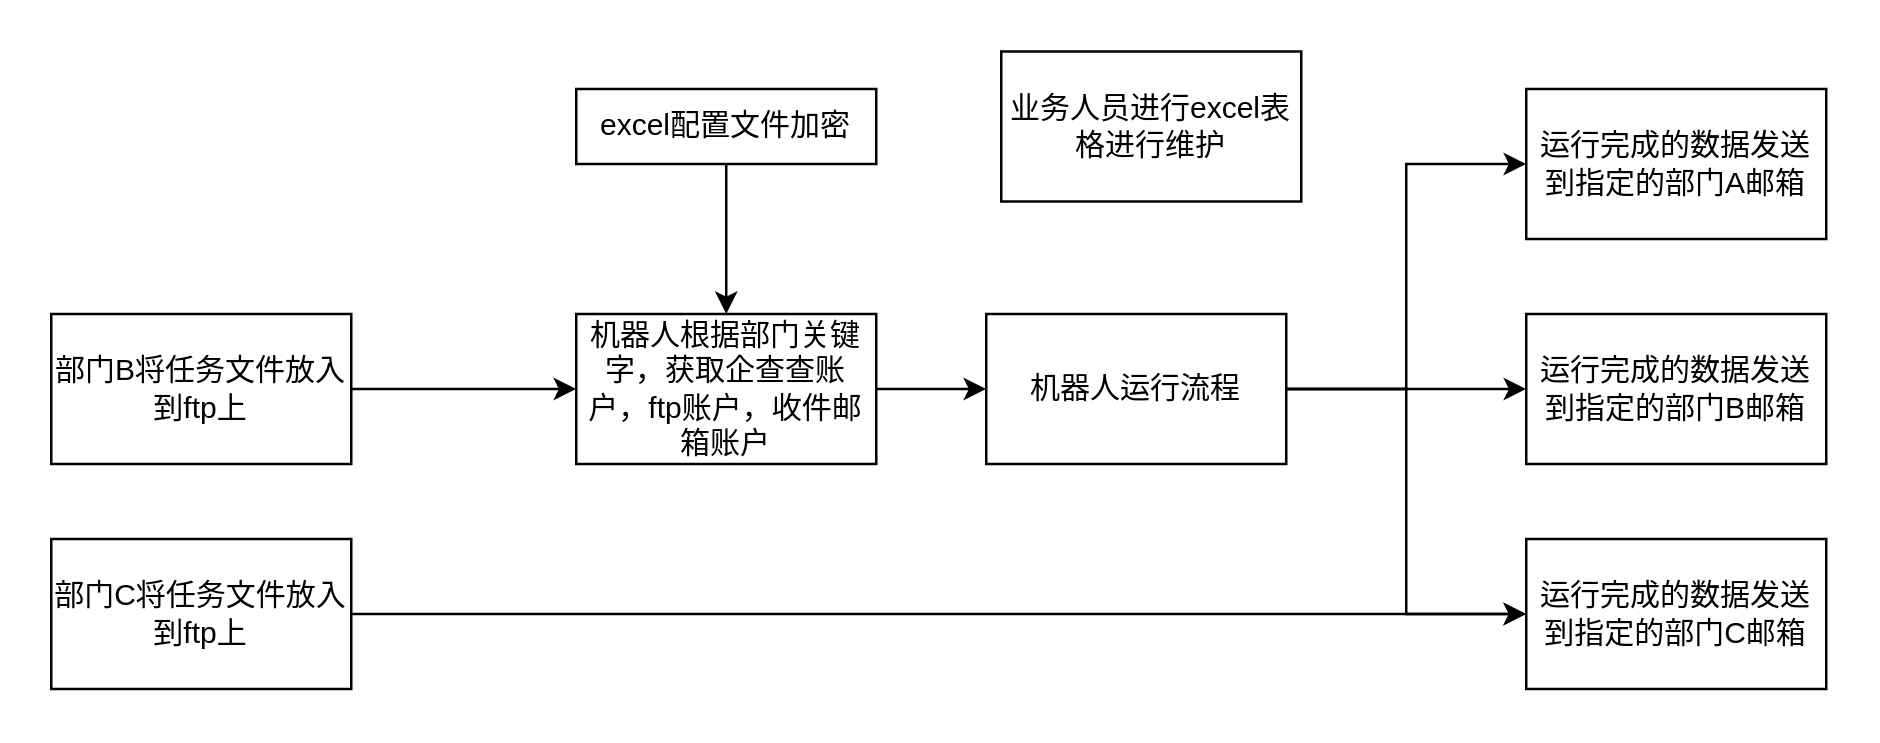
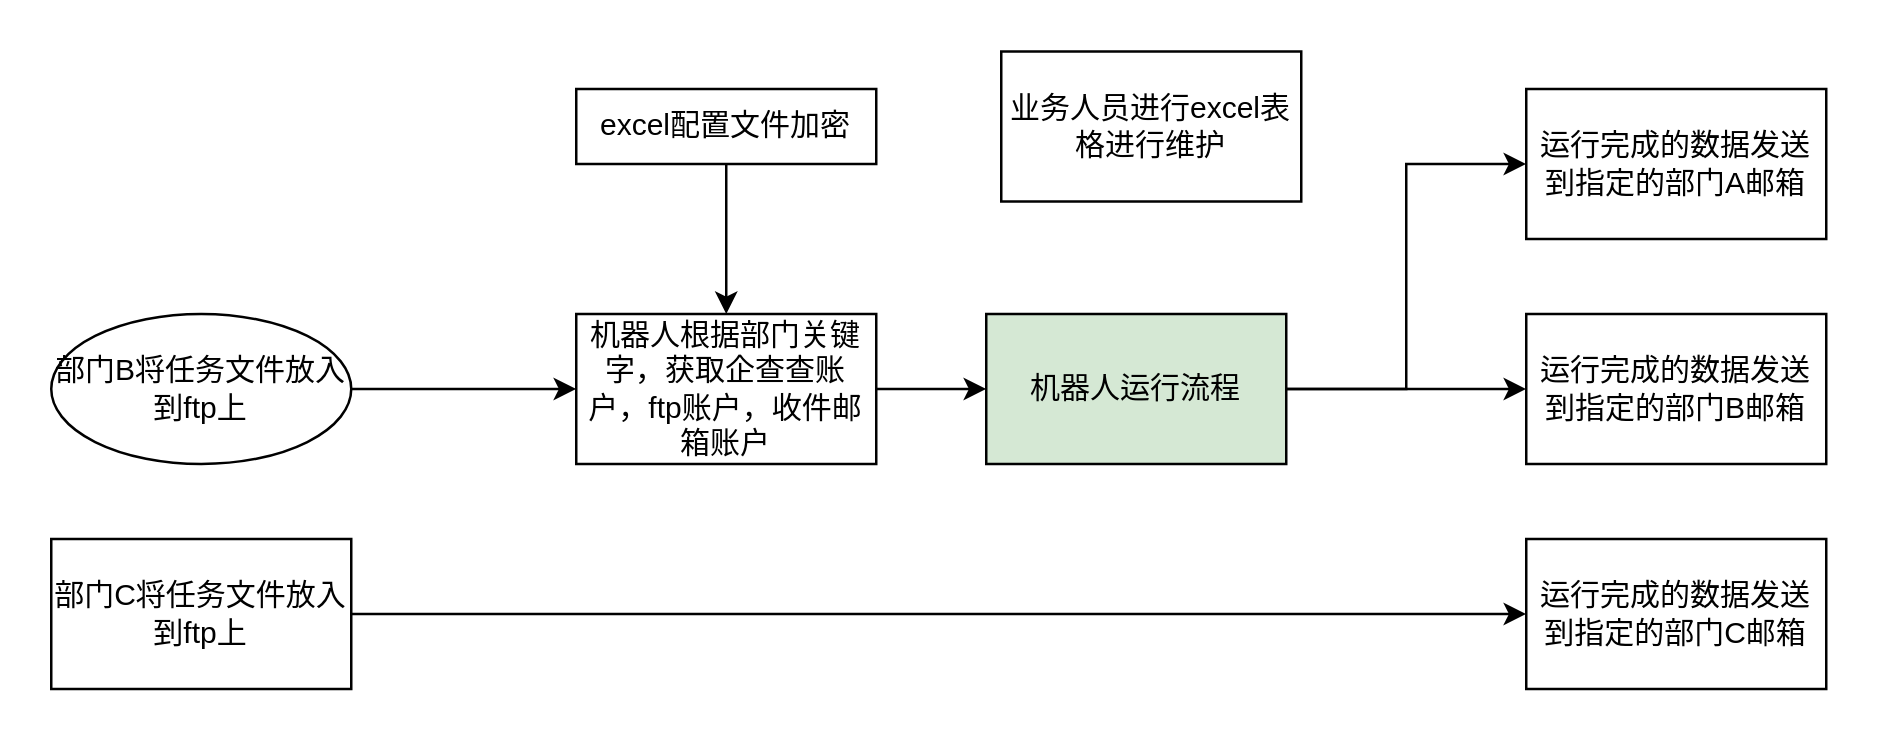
(201, 389) -> (201, 389)
(1136, 389) -> (1136, 389)
(1406, 501) -> none
